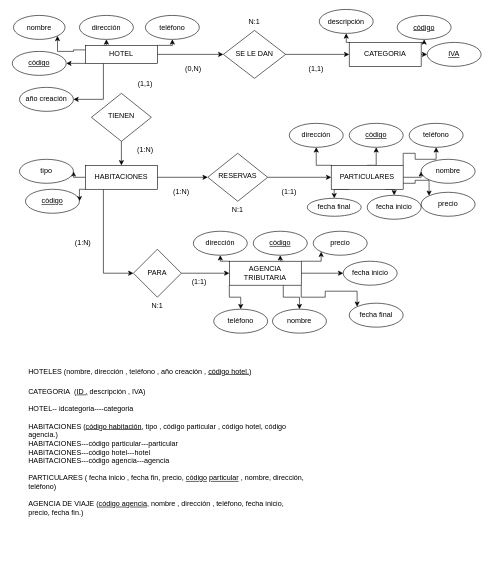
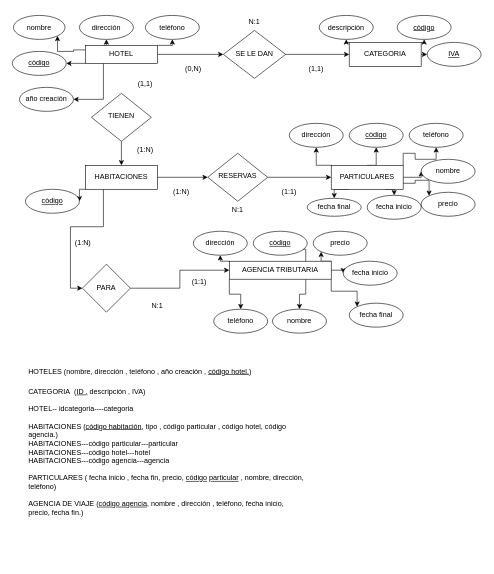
(347, 21) -> (347, 27)
(47, 171) -> none
(75, 177) -> none
(158, 273) -> (107, 288)
(266, 273) -> (281, 270)
